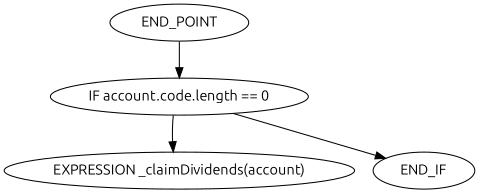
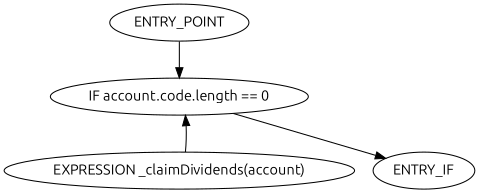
(179, 23) -> (179, 23)
(172, 129) -> (186, 139)
(424, 171) -> (424, 171)
